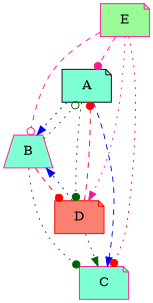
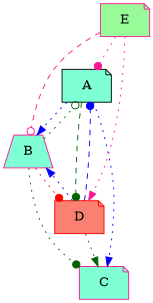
(108, 50) -> (108, 50)
(77, 148) -> (77, 148)
(134, 149) -> none
(89, 155) -> (89, 155)
(113, 179) -> (113, 179)
(46, 182) -> (46, 182)
